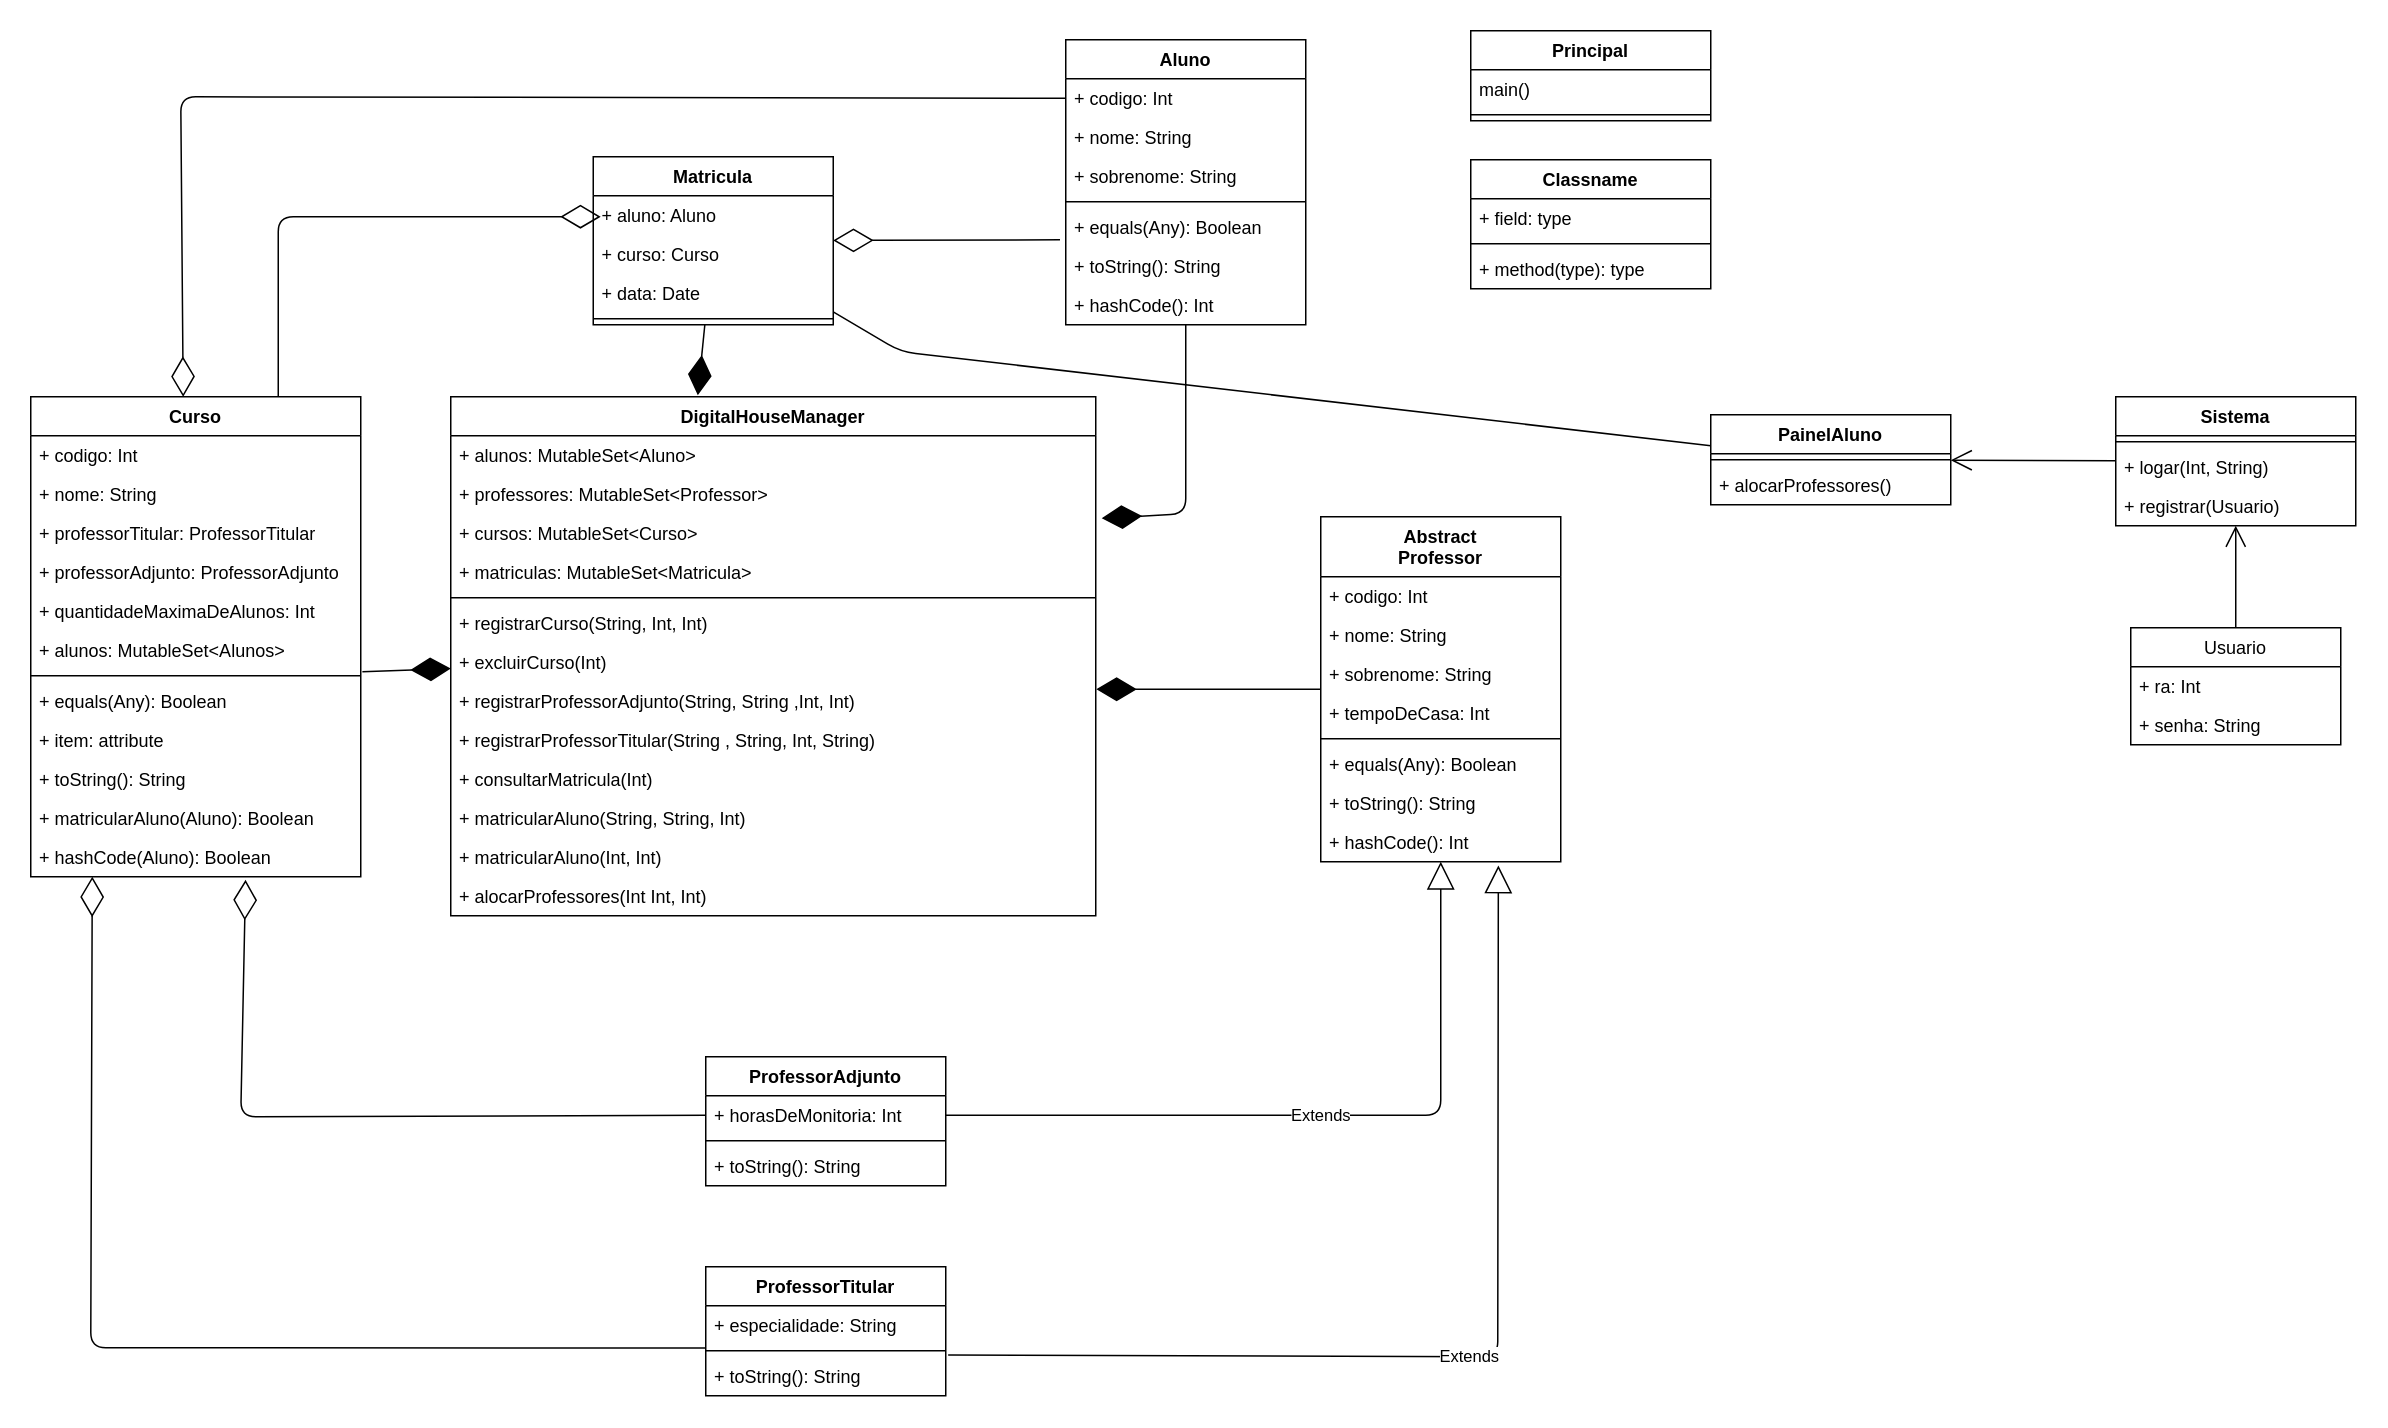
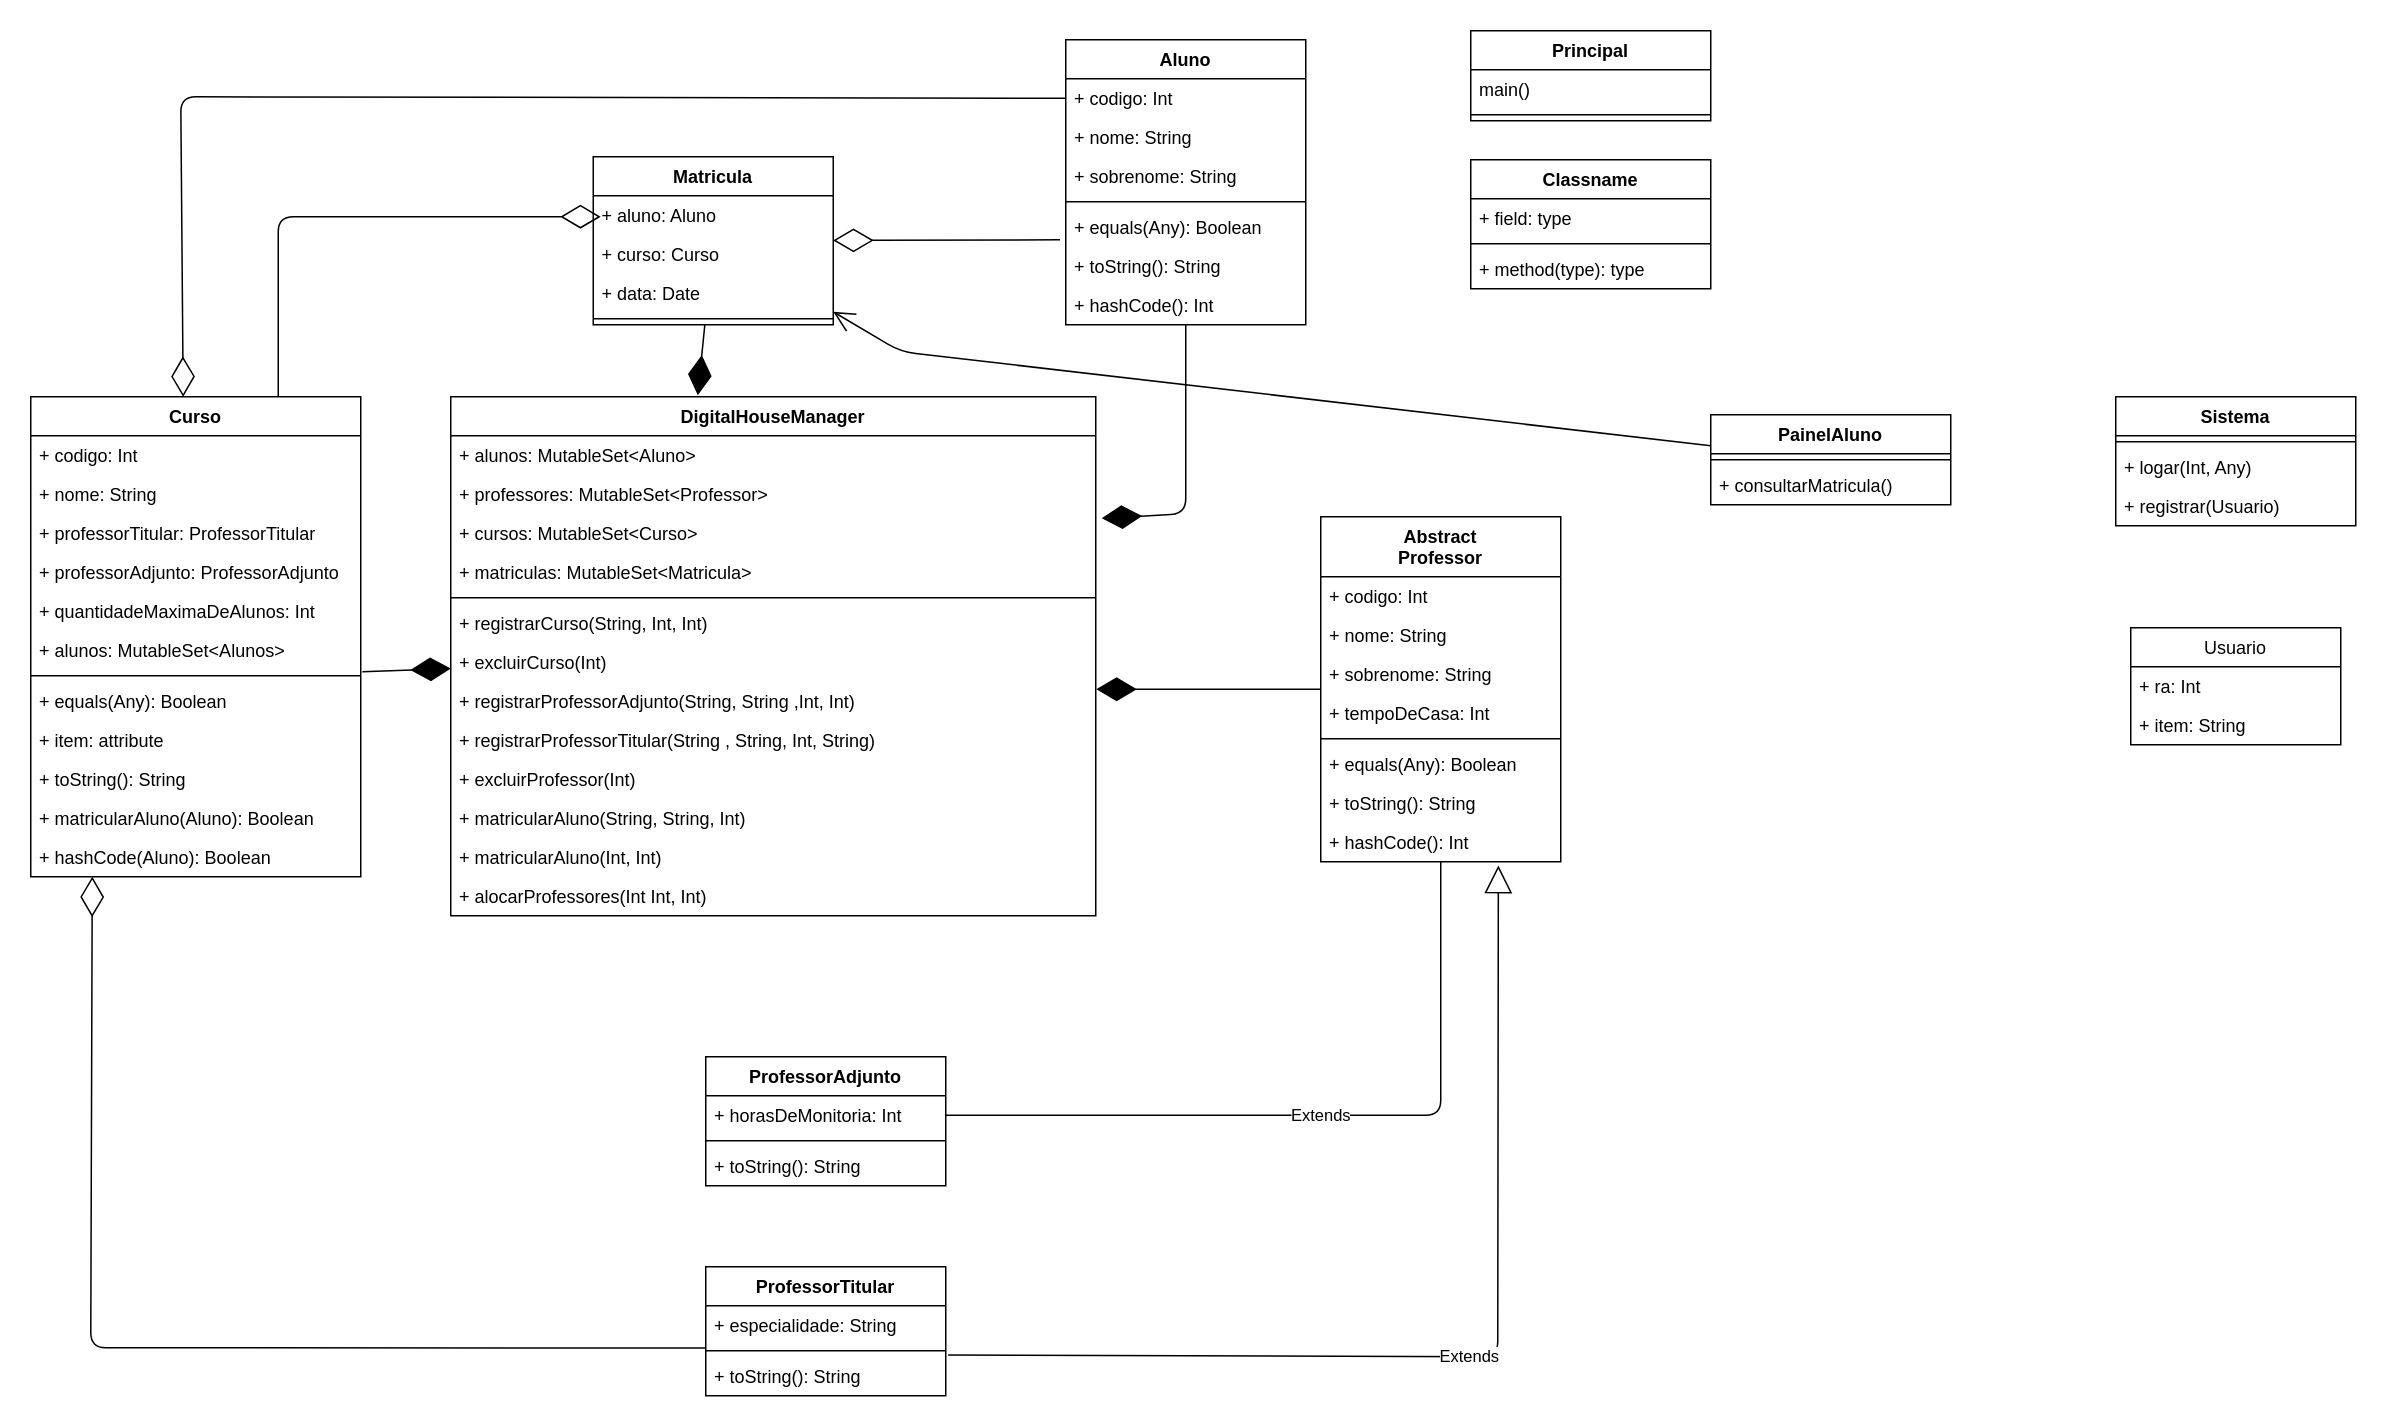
(838, 314) -> (839, 315)
(2033, 460) -> none
(2213, 468) -> (2200, 468)
(1820, 486) -> (1821, 486)
(2236, 577) -> none
(2205, 726) -> (2198, 726)
(576, 780) -> (568, 780)
(1441, 890) -> (1441, 878)
(379, 1116) -> none
